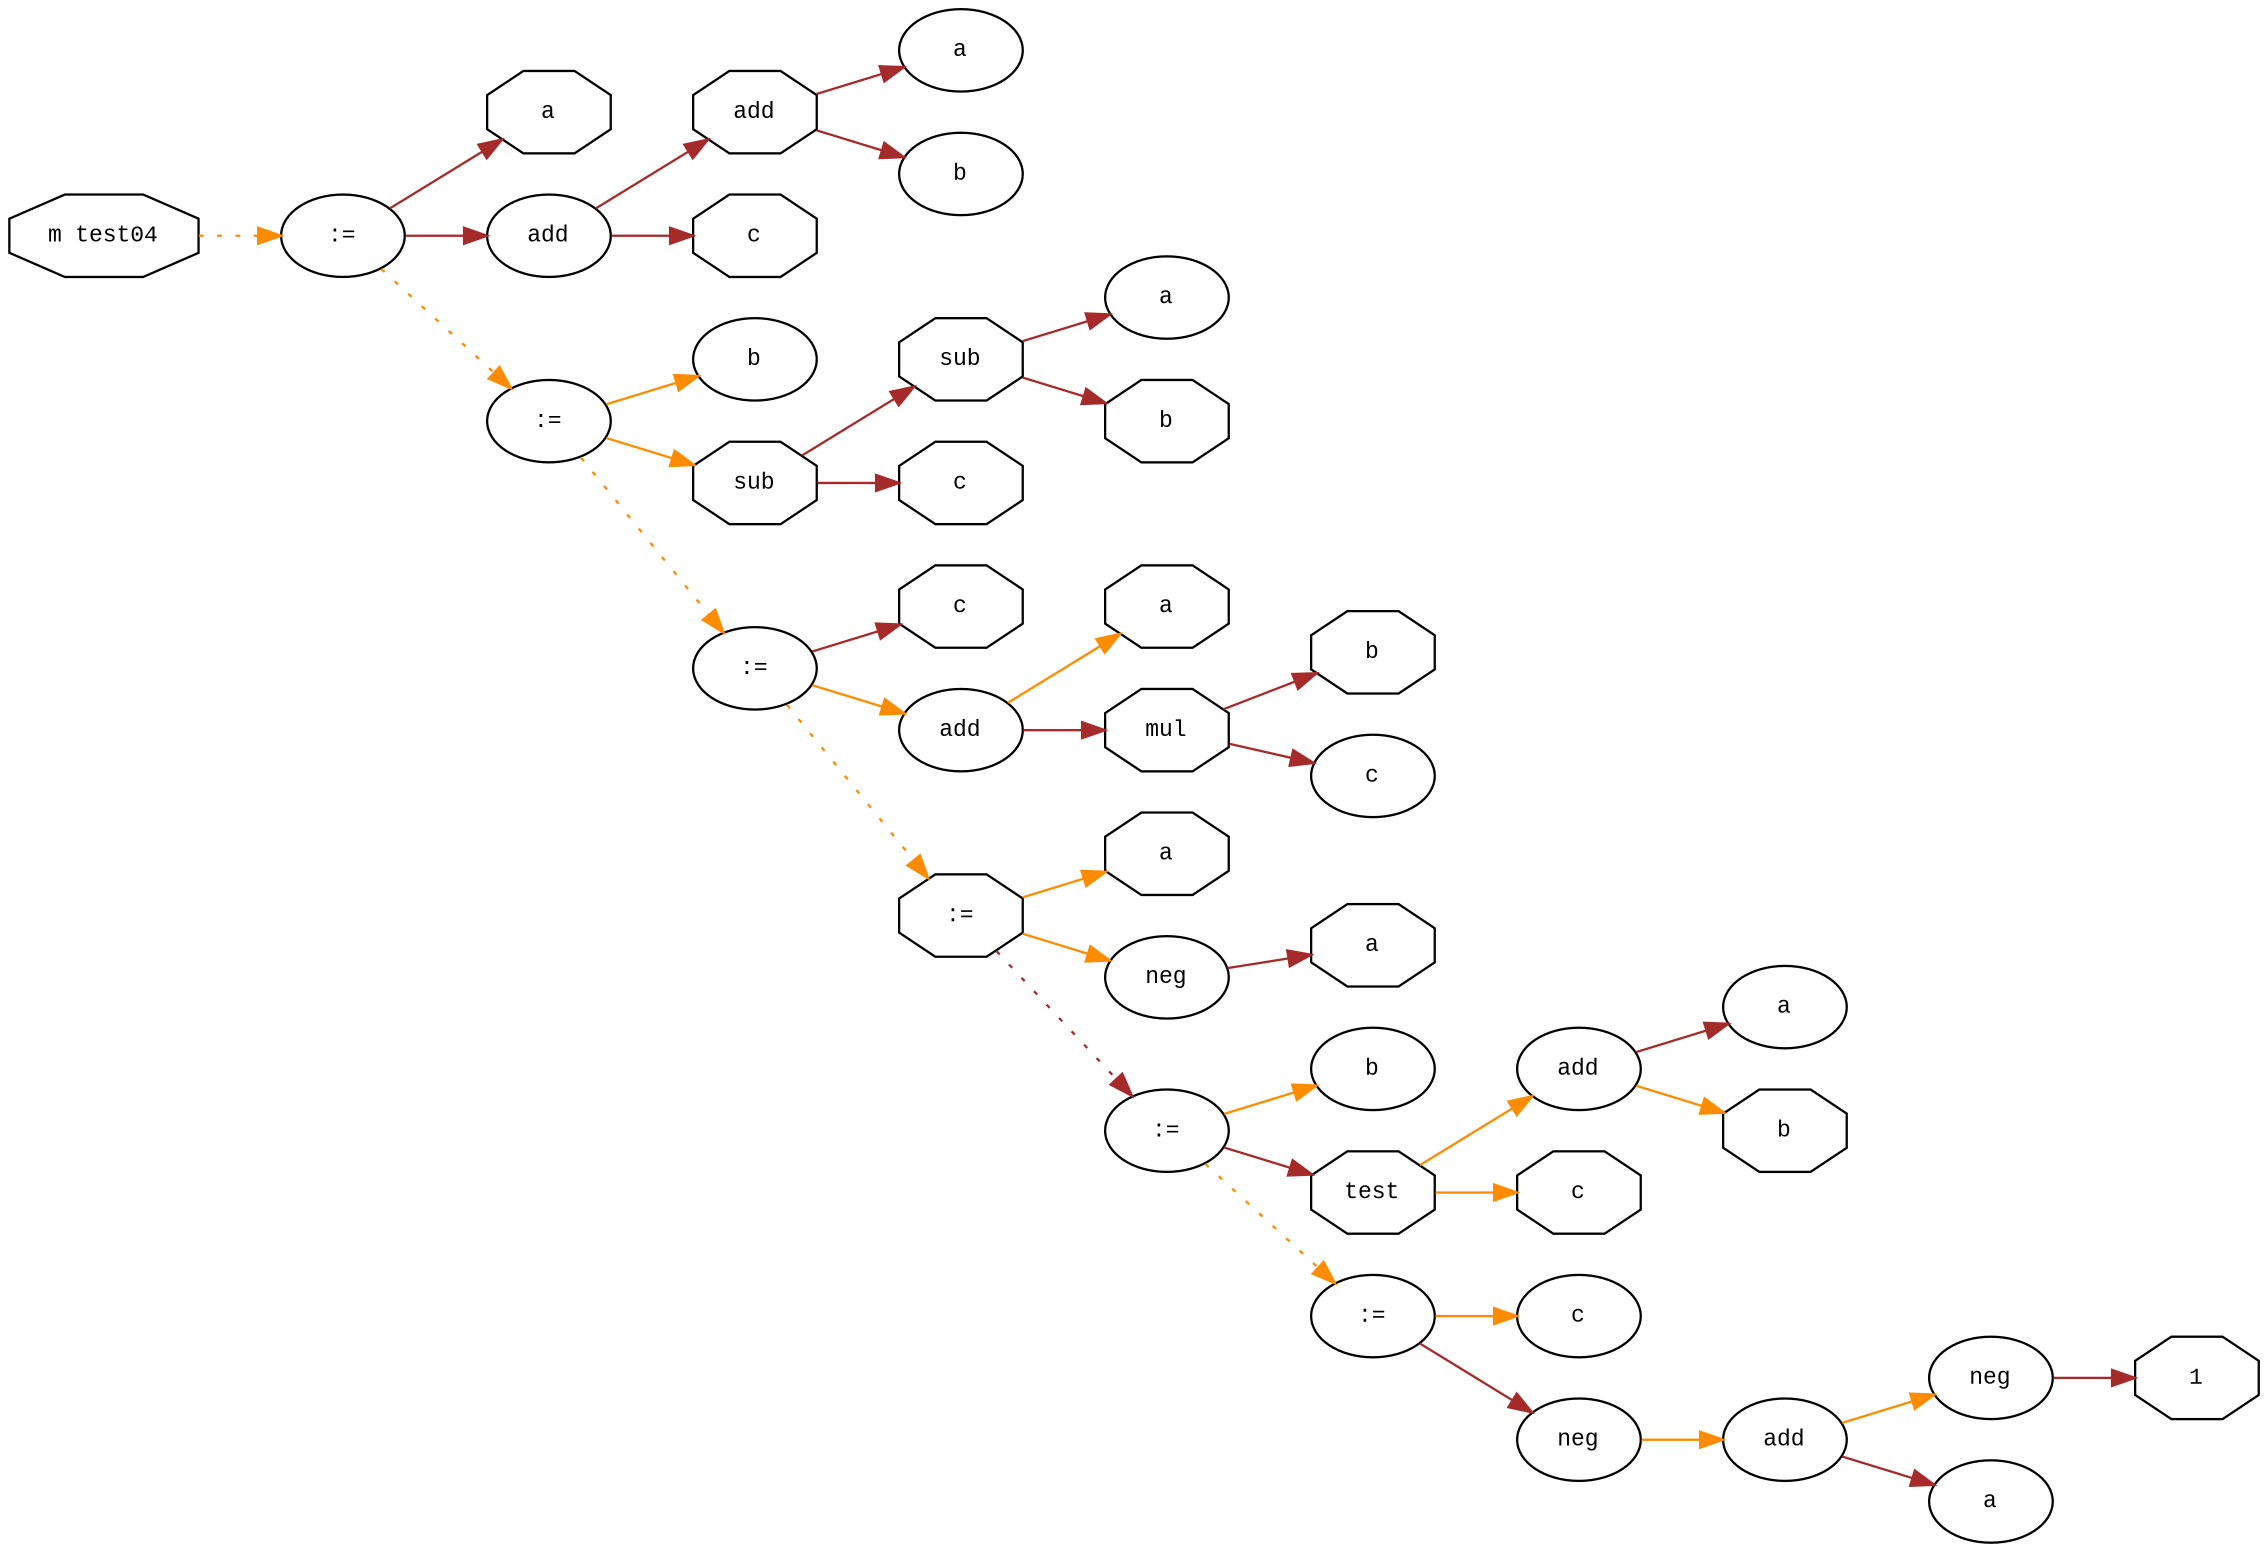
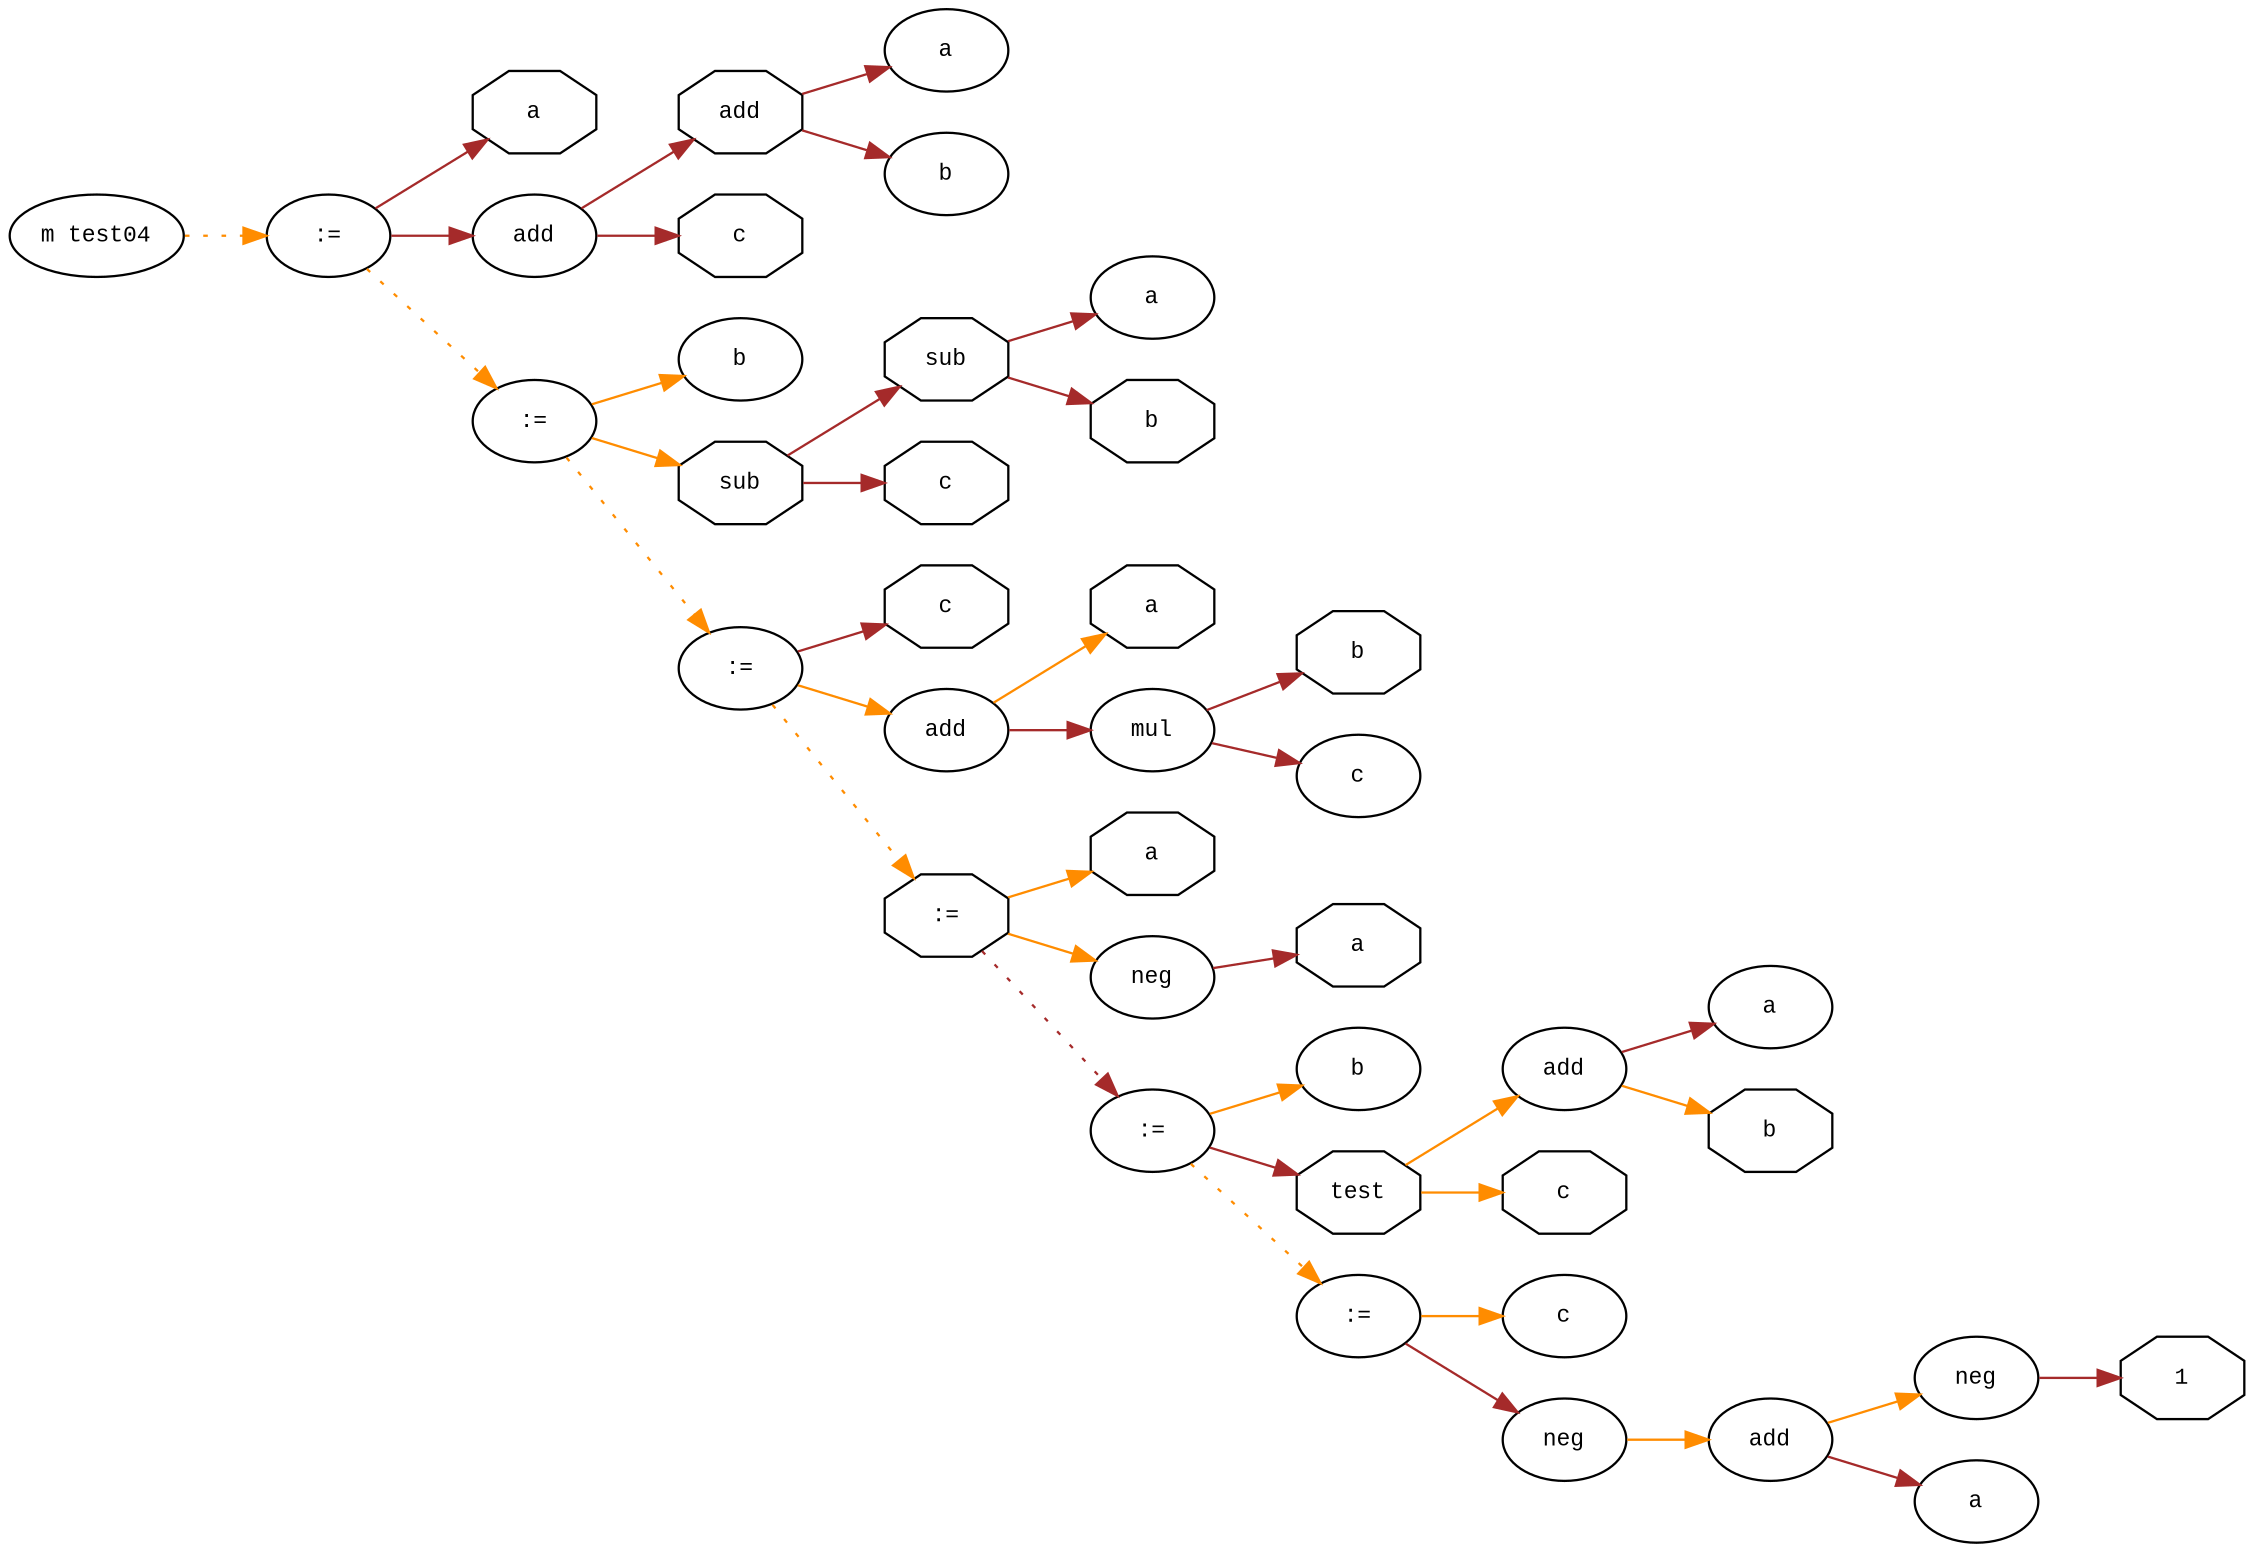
(104, 236) -> (97, 236)
(1167, 730) -> (1153, 730)
